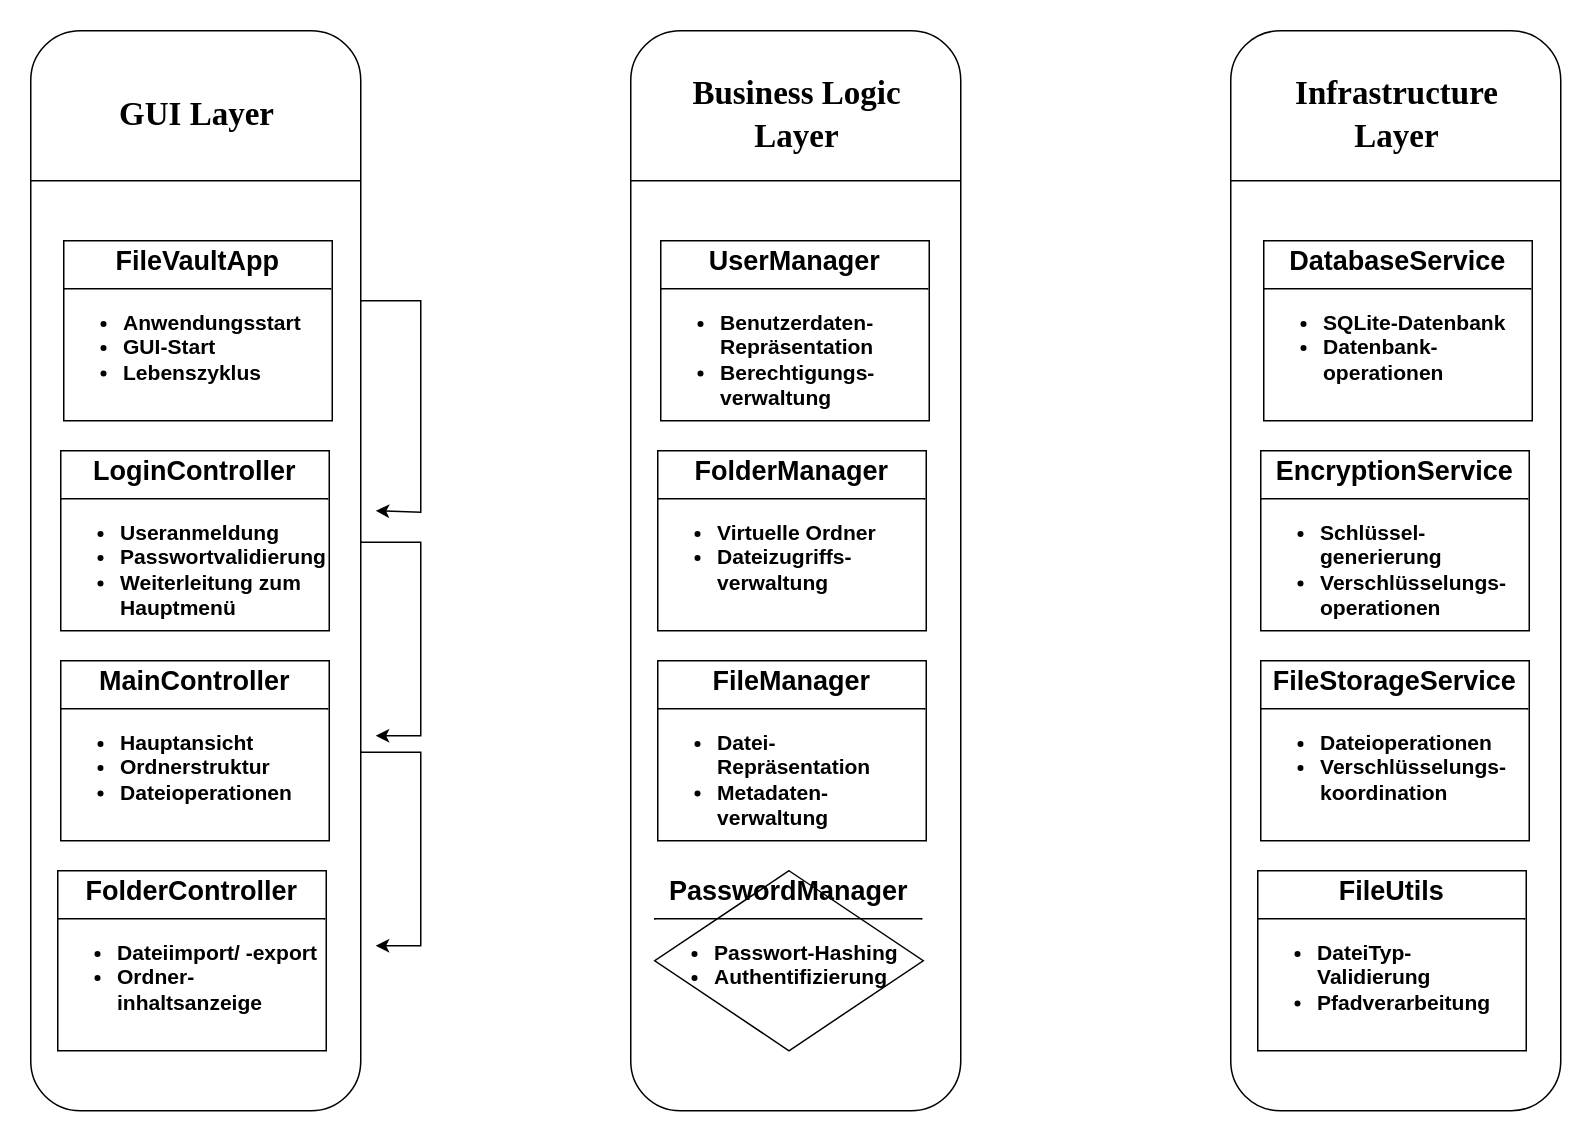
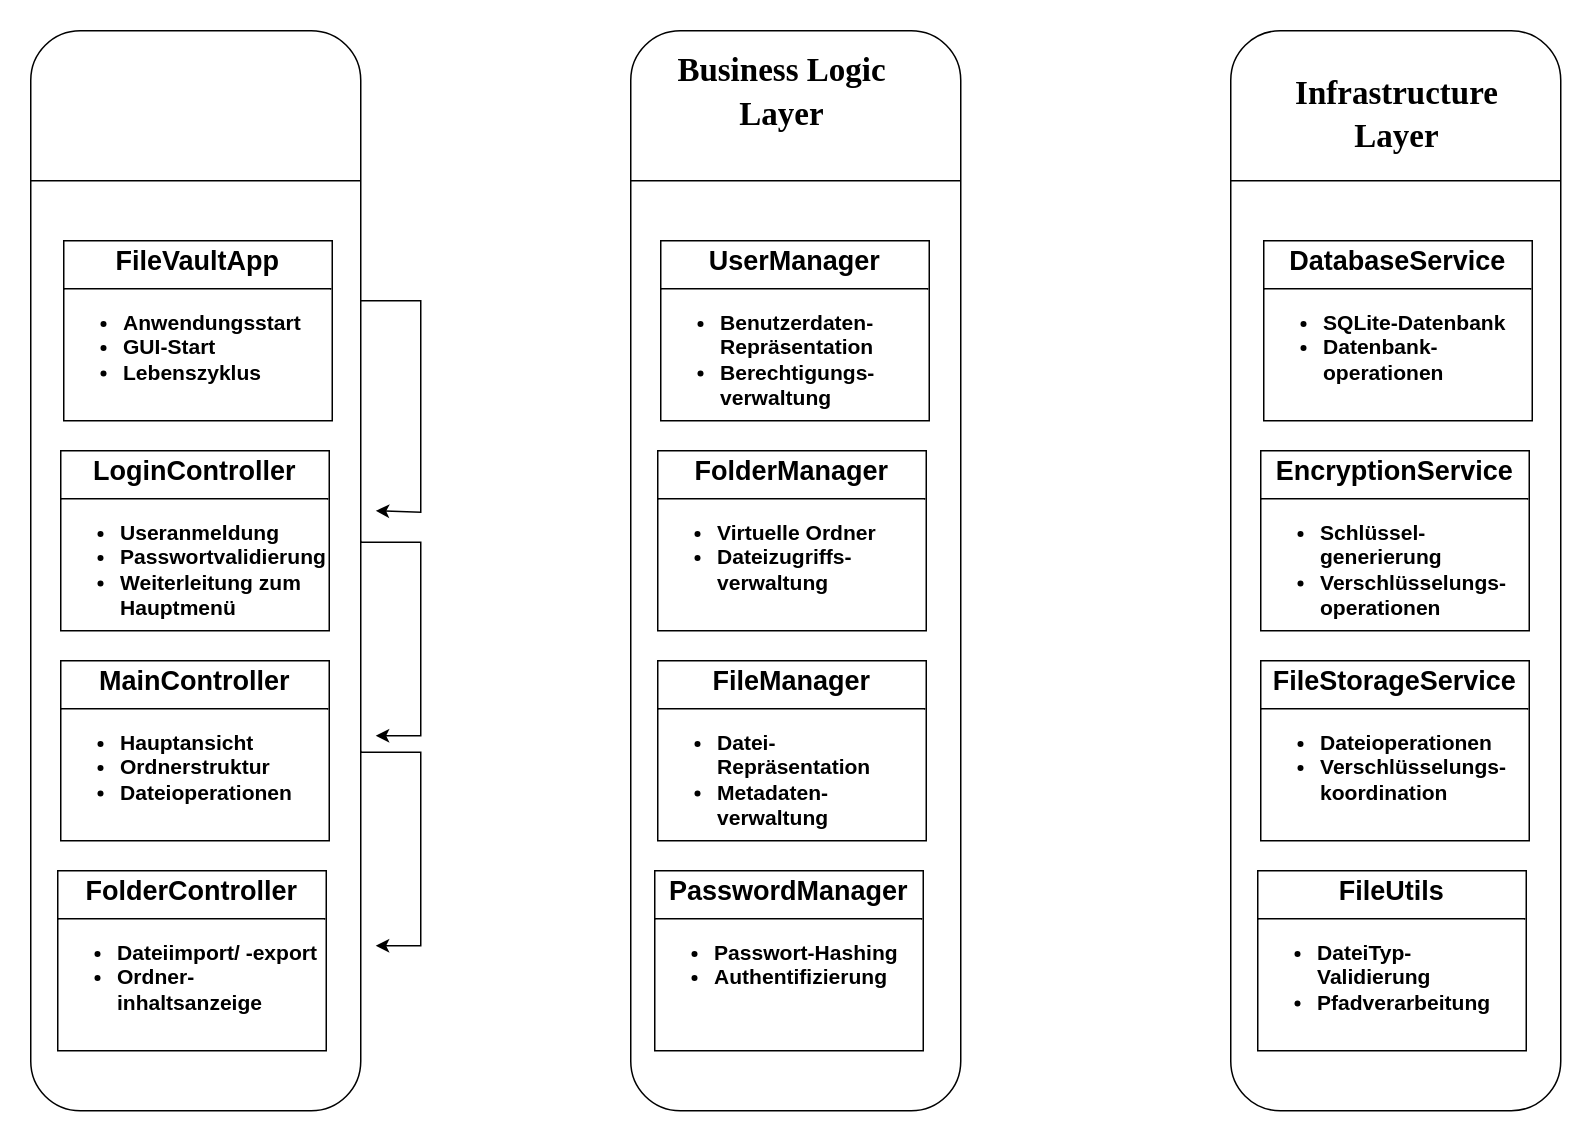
(197, 113) -> none
(797, 113) -> (782, 91)
(789, 961) -> (789, 961)
